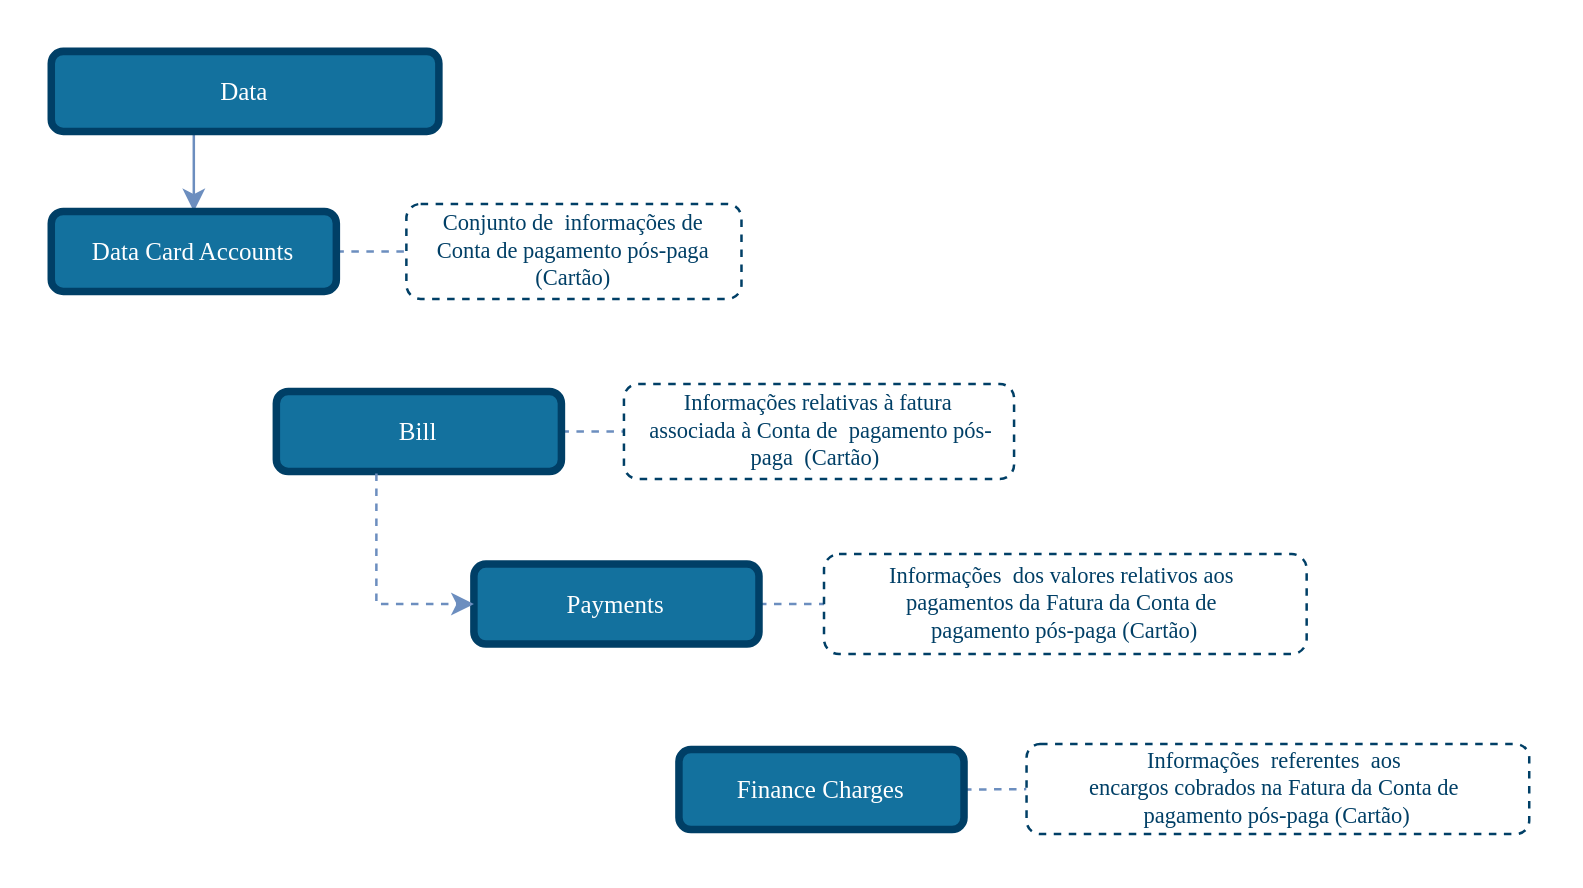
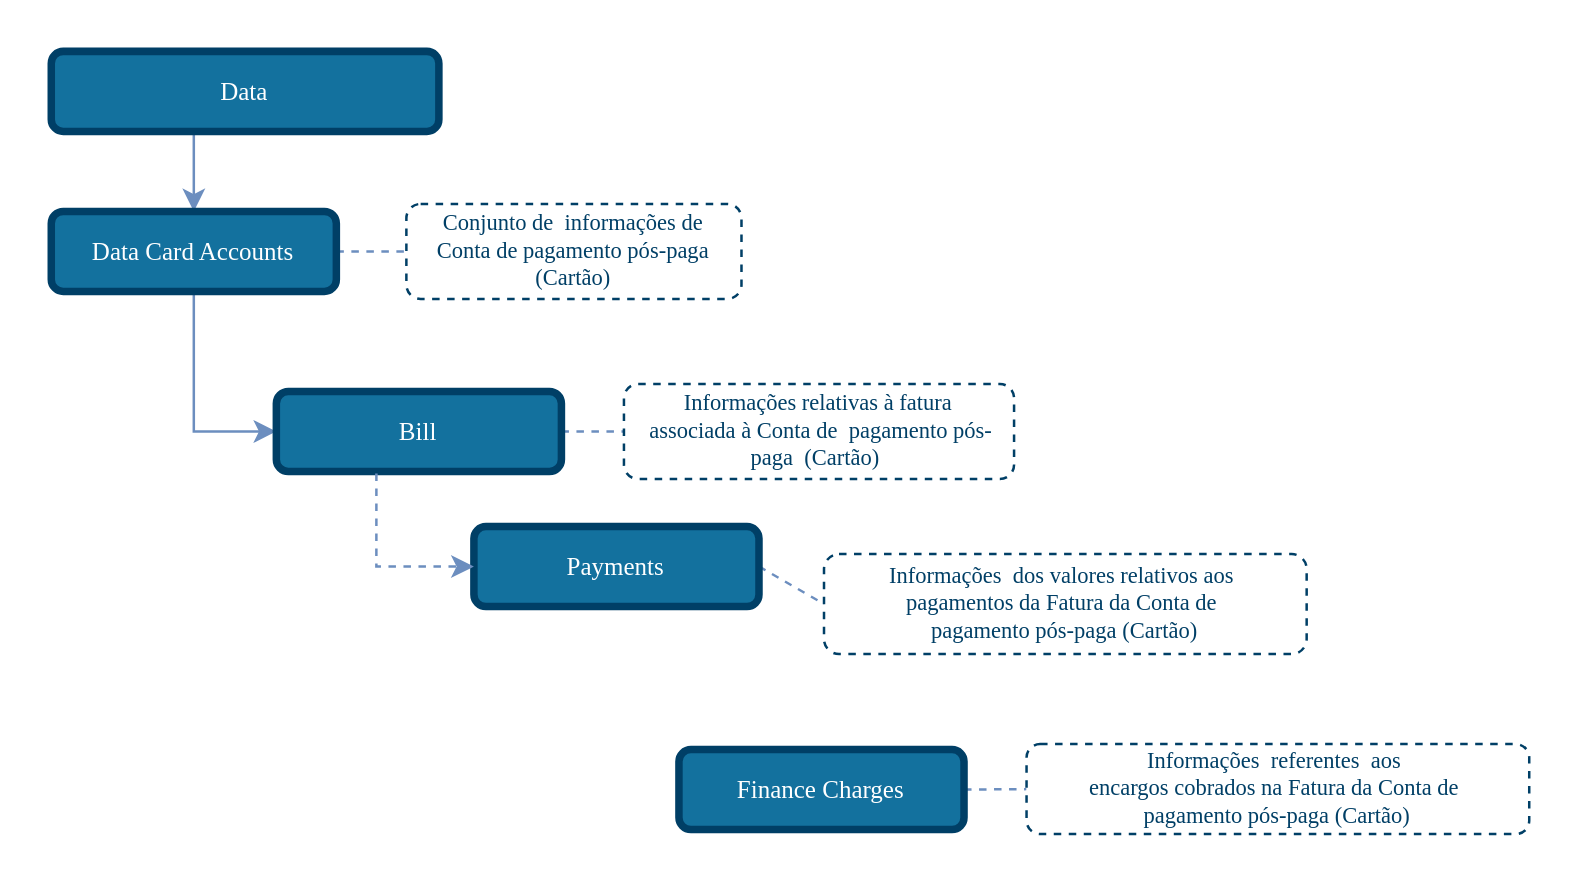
none -> (194, 395)
(616, 604) -> (616, 566)
